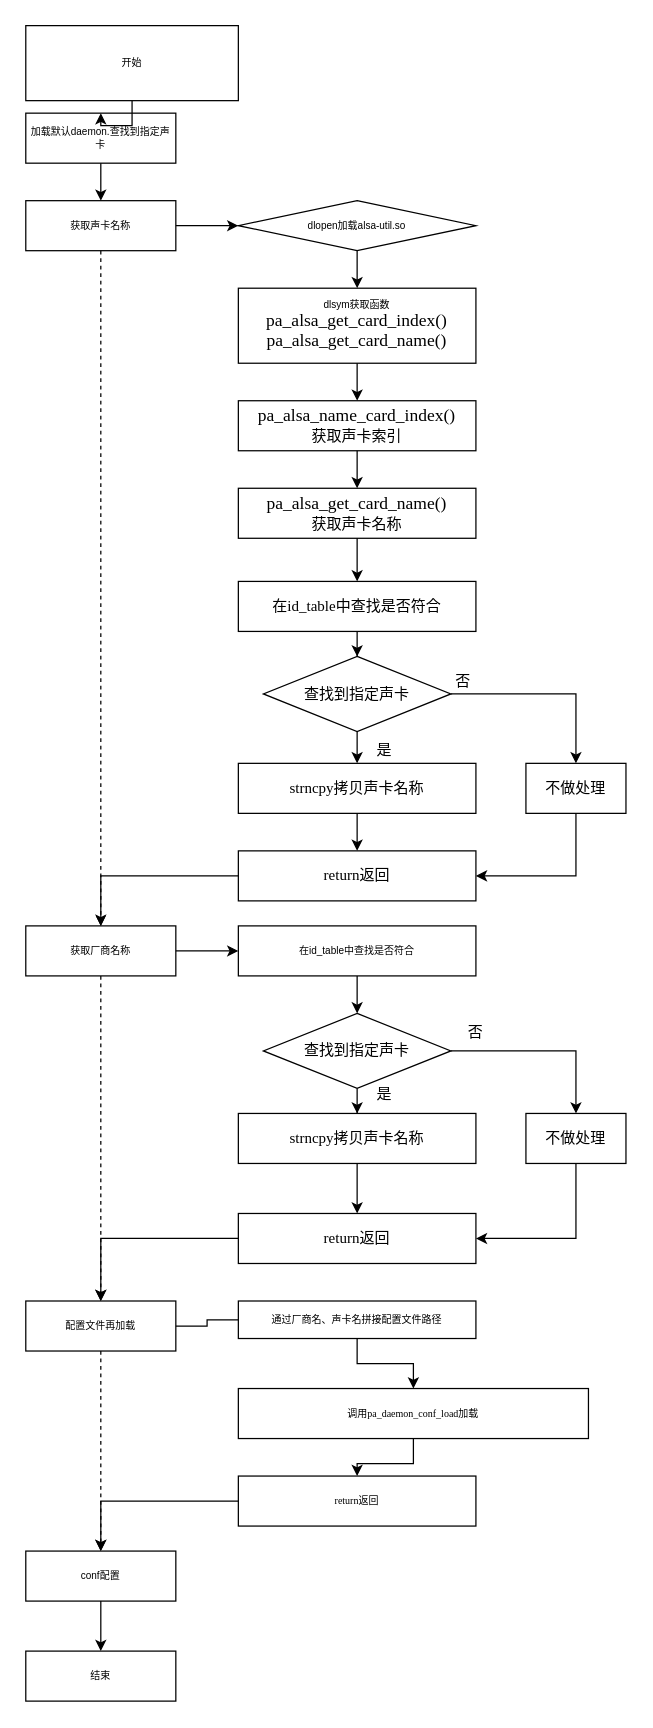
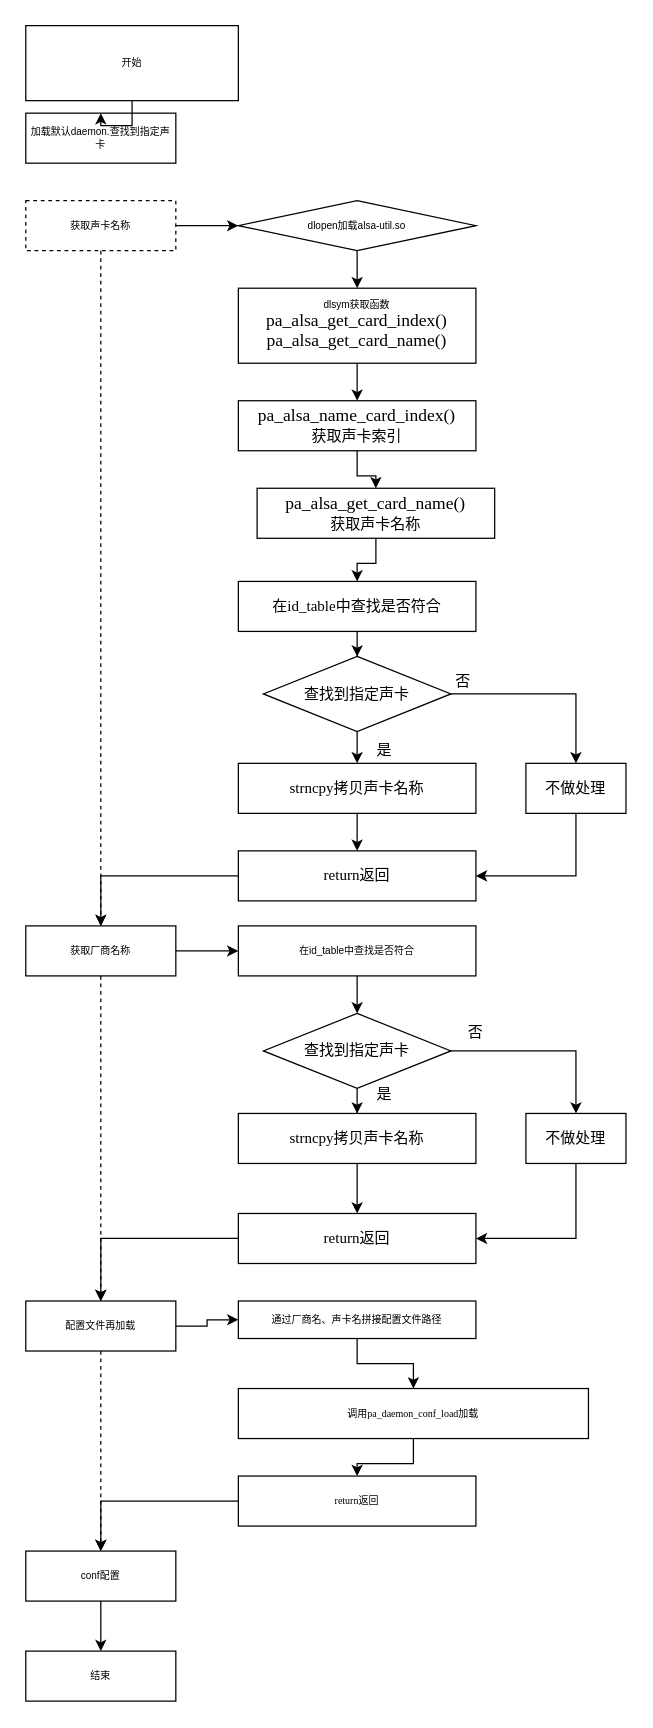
(101, 186) -> none
(101, 226) -> (101, 226)
(357, 513) -> (376, 513)
(232, 1319) -> (228, 1319)
